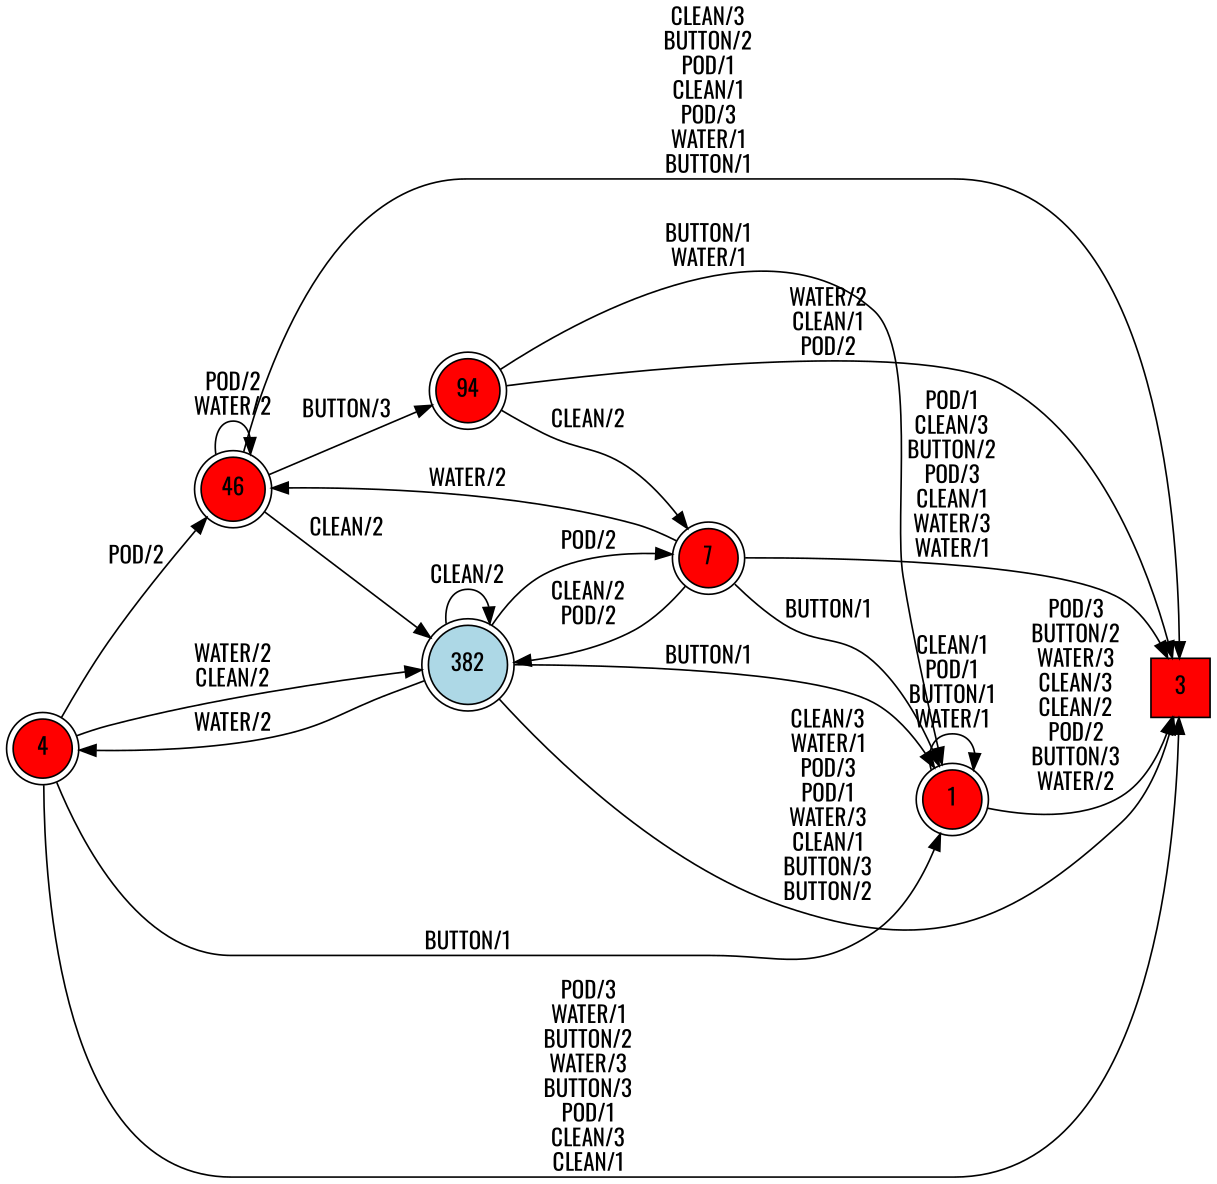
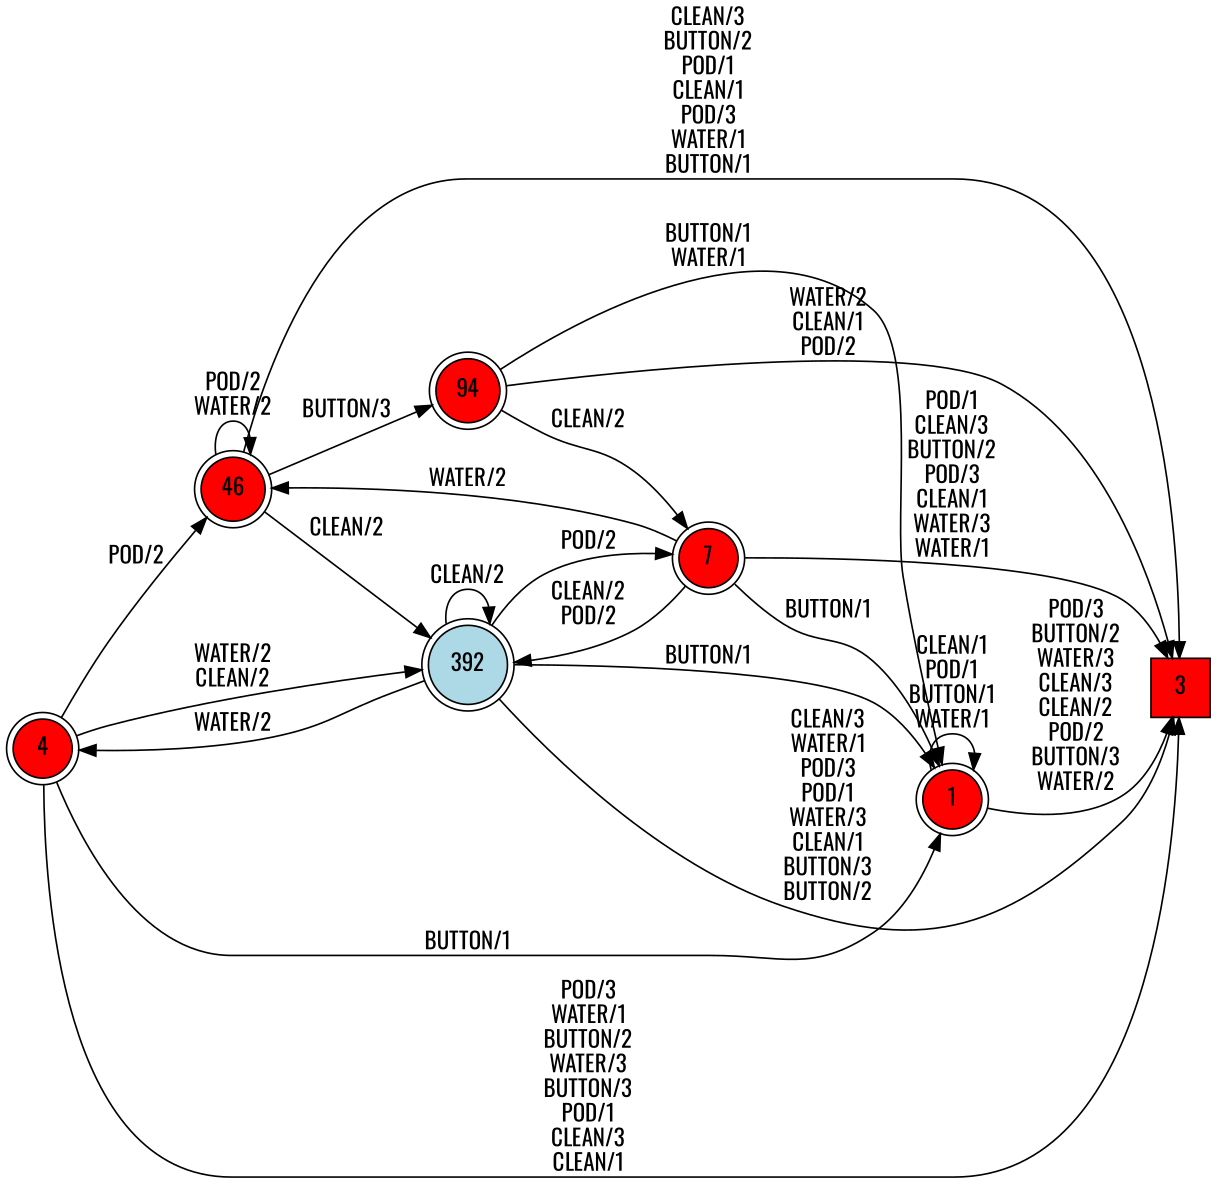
(468, 665) -> (468, 665)
